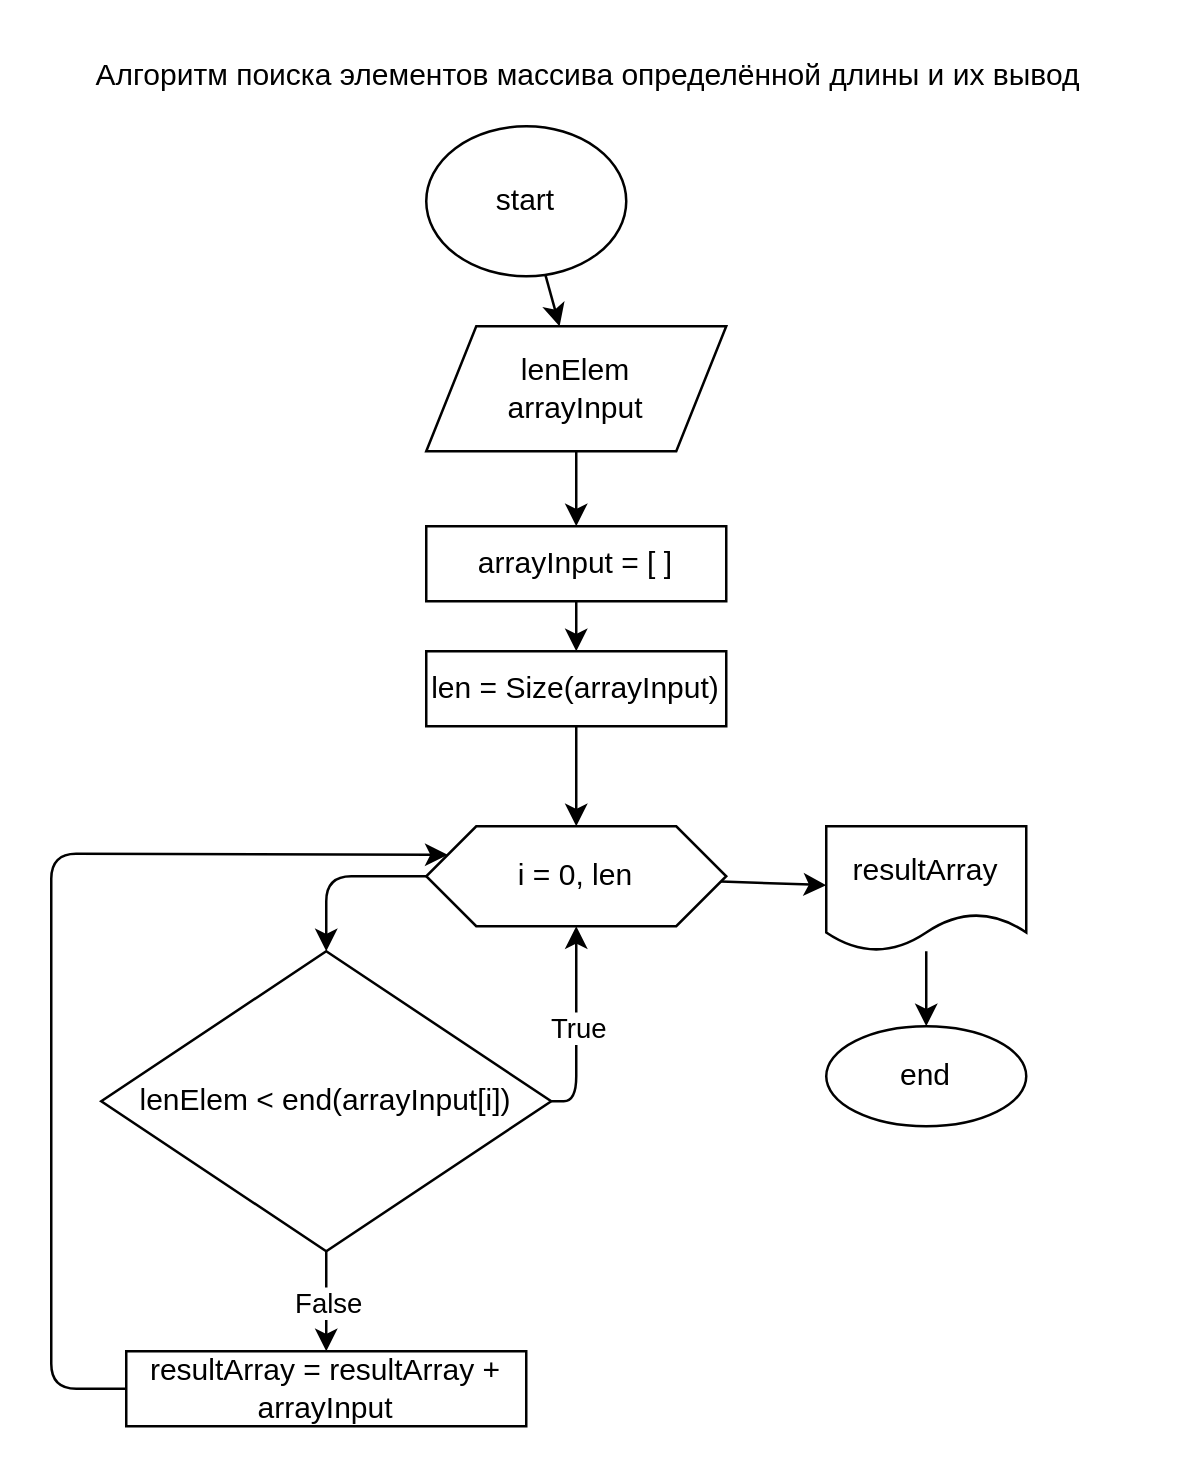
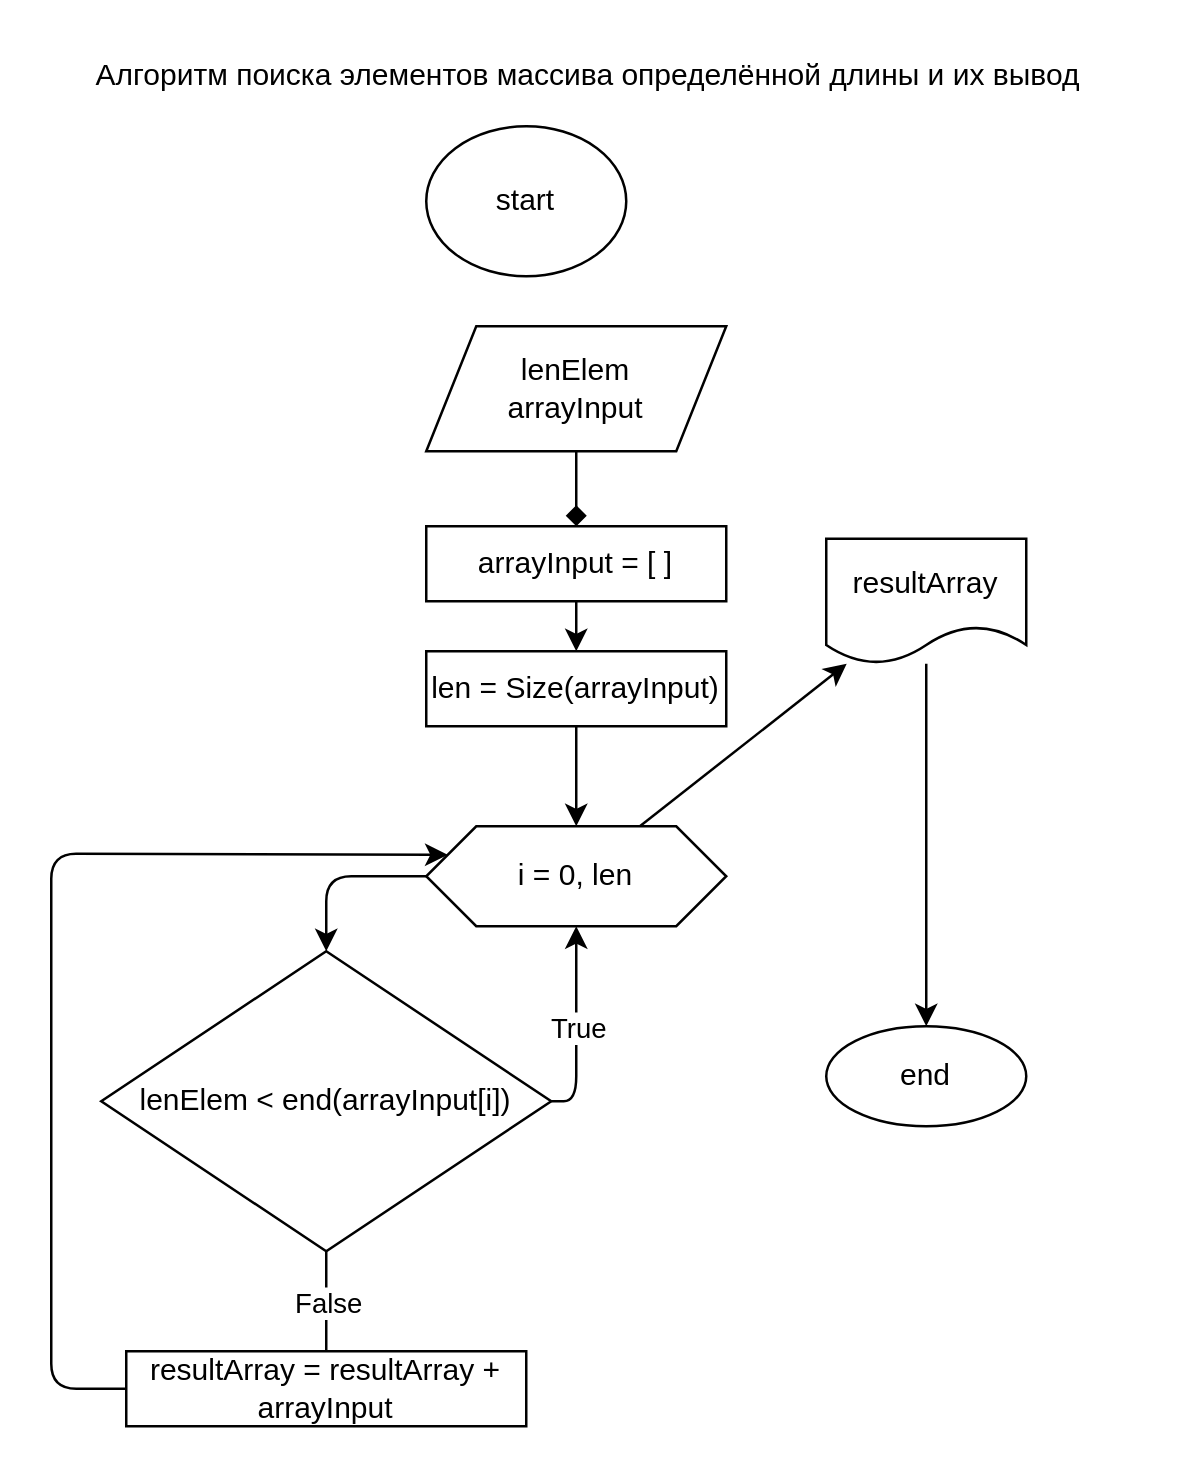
(550, 292) -> none
(576, 507) -> (576, 506)
(926, 889) -> (926, 601)
(326, 1333) -> (326, 1340)
